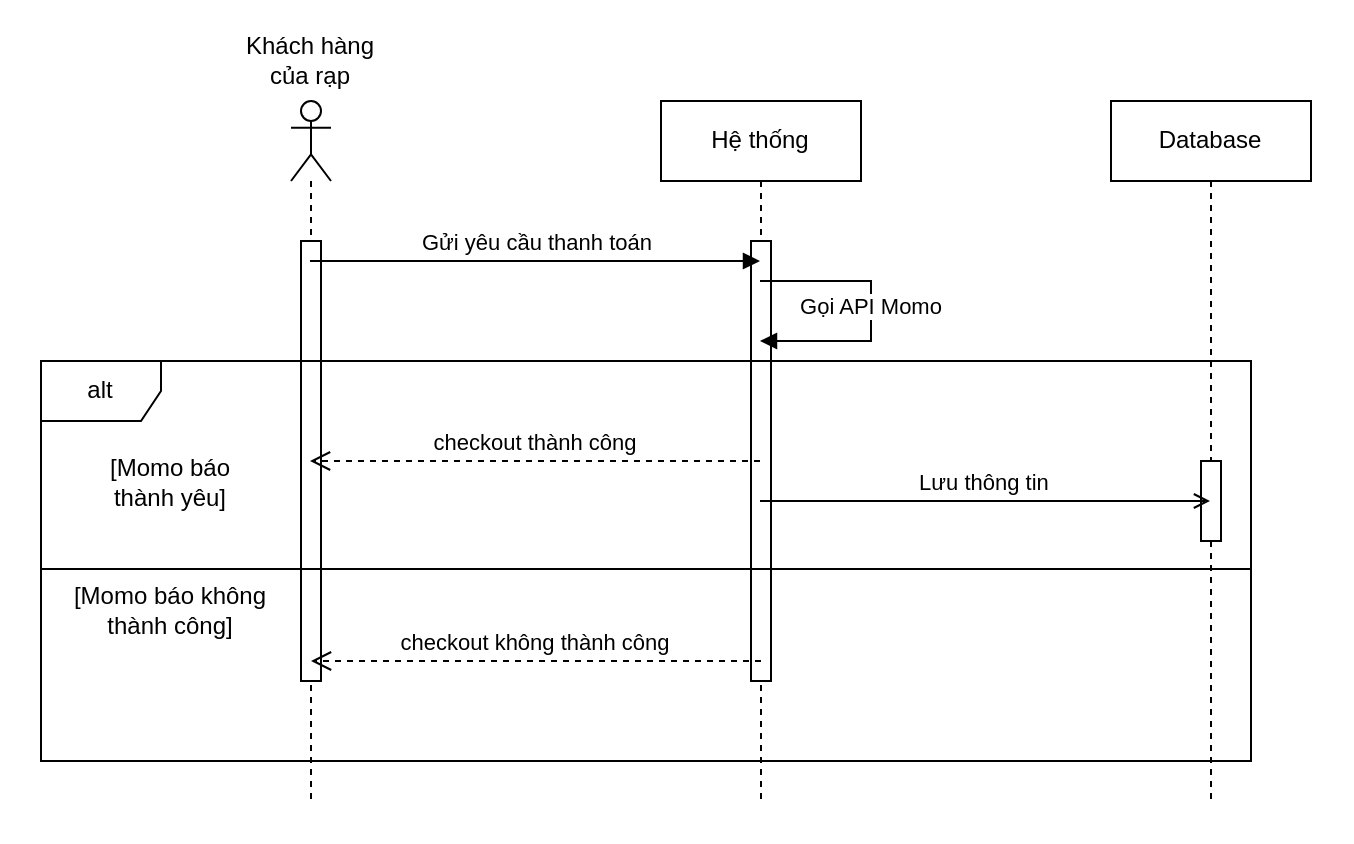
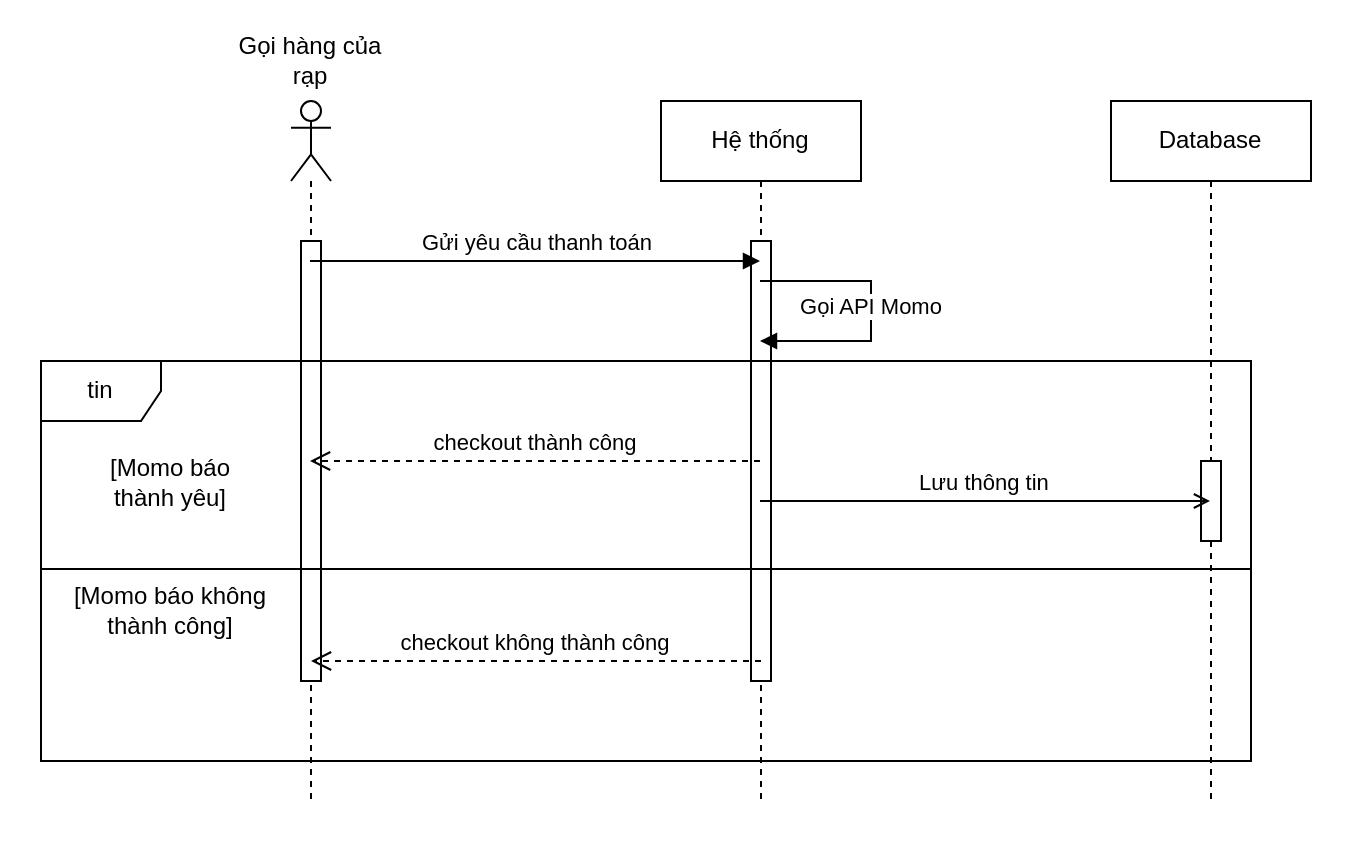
(311, 61) -> (311, 61)
(101, 391) -> (101, 391)
